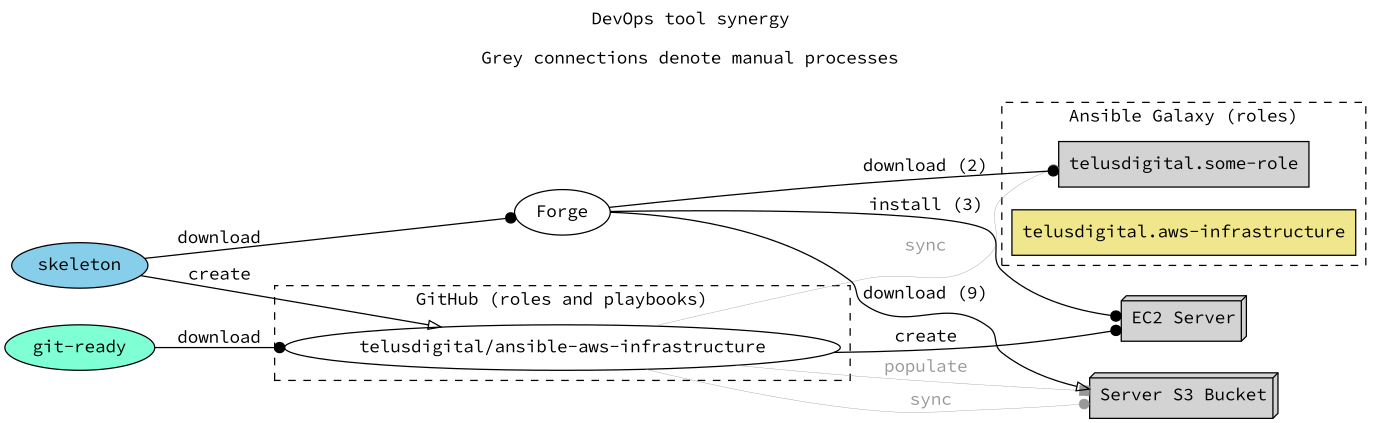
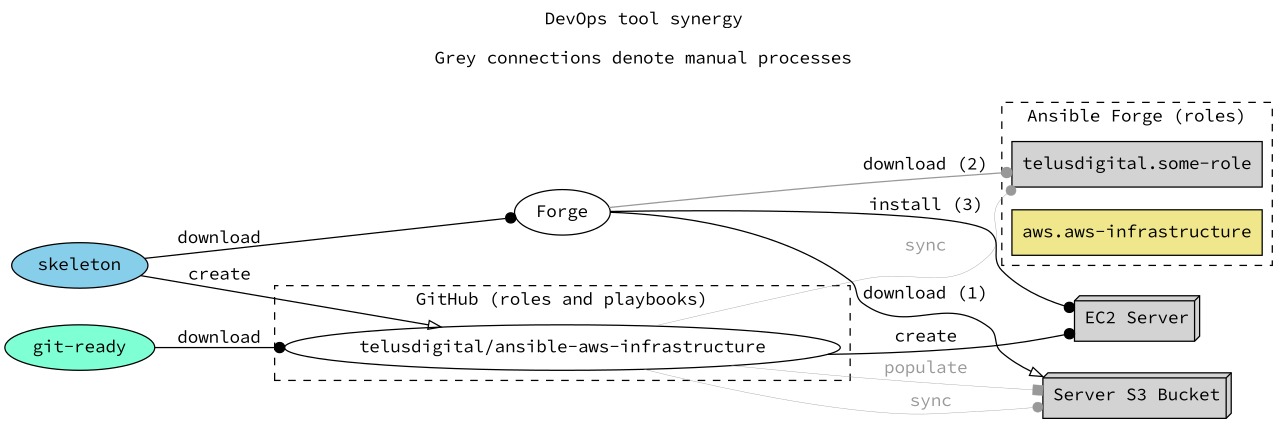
(1184, 117) -> (1137, 117)
(828, 186) -> (805, 188)
(1184, 233) -> (1137, 233)
(926, 294) -> (926, 294)
